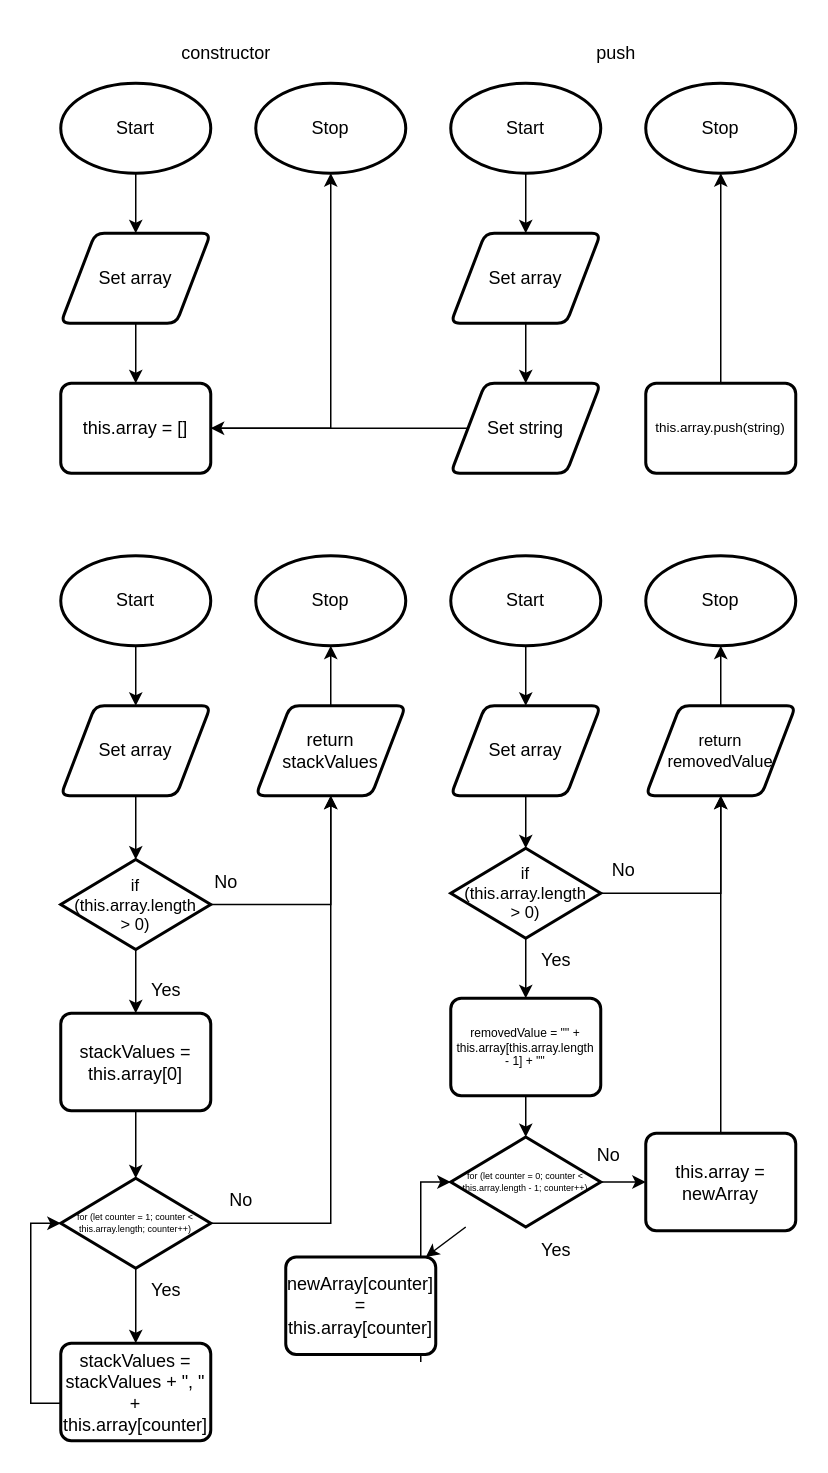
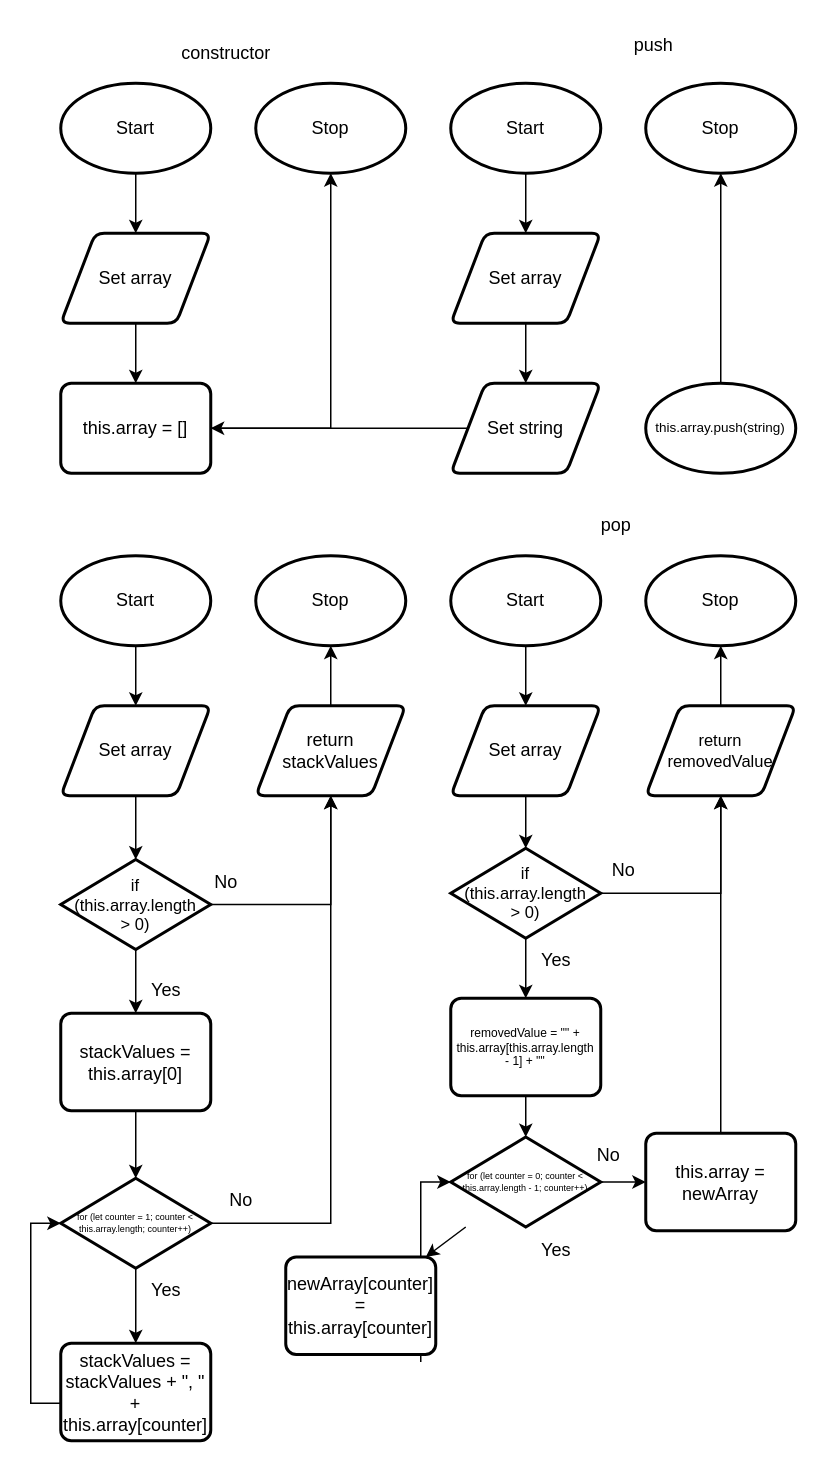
(616, 53) -> (653, 46)
(721, 428) -> (721, 428)
none -> (616, 526)
